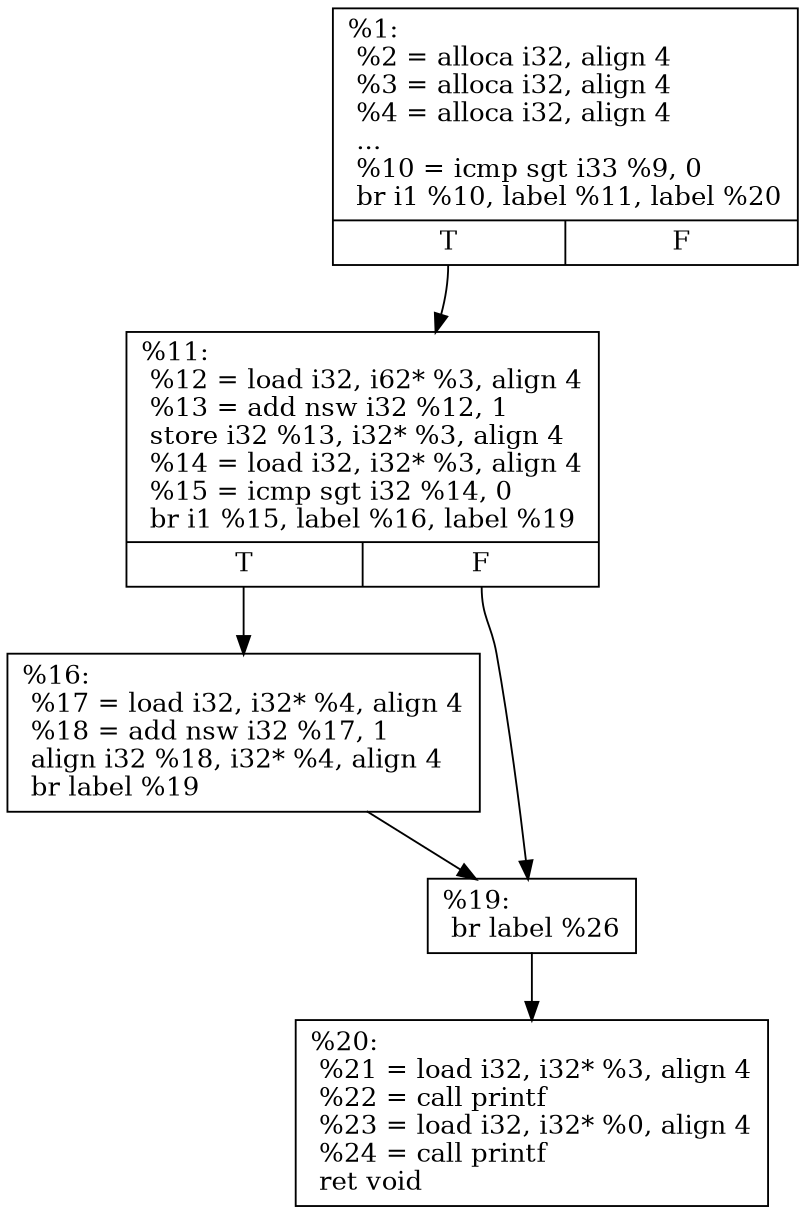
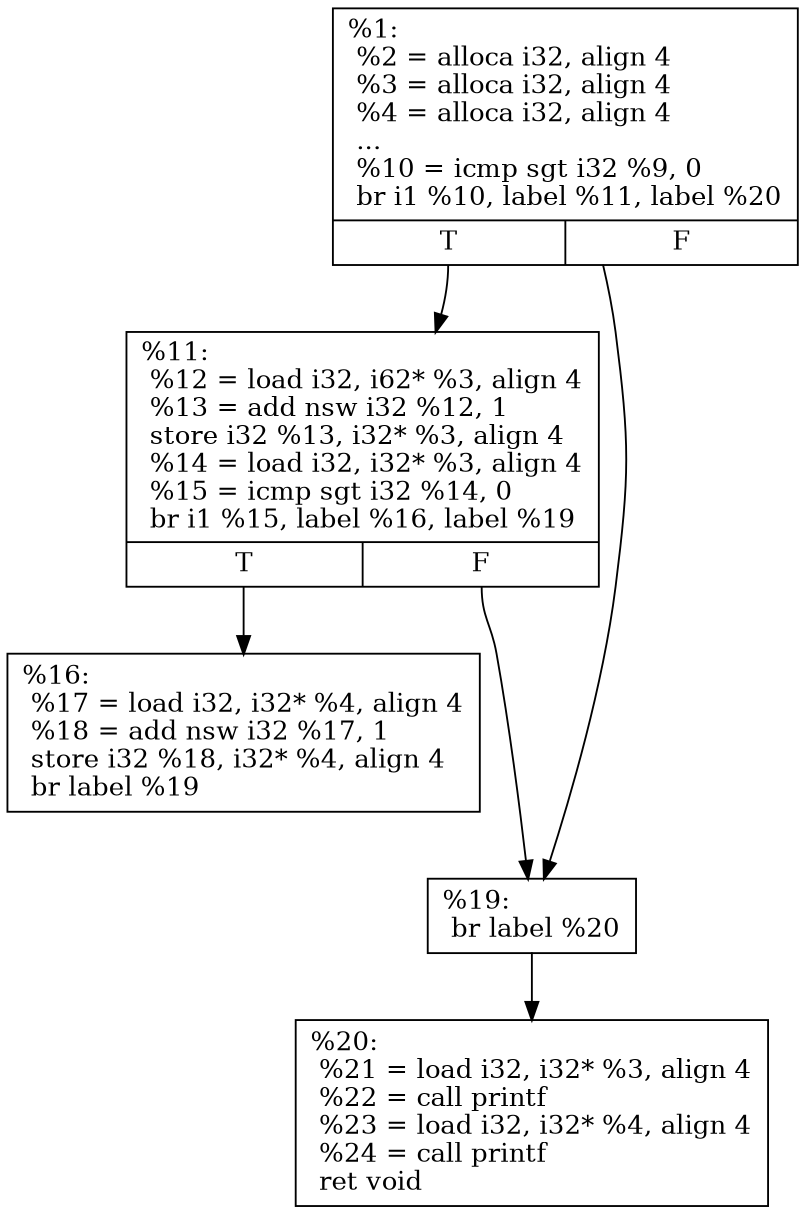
(525, 169) -> (525, 169)
(232, 760) -> (234, 760)
(414, 840) -> (618, 566)
(532, 929) -> (532, 929)
(532, 1126) -> (532, 1126)
